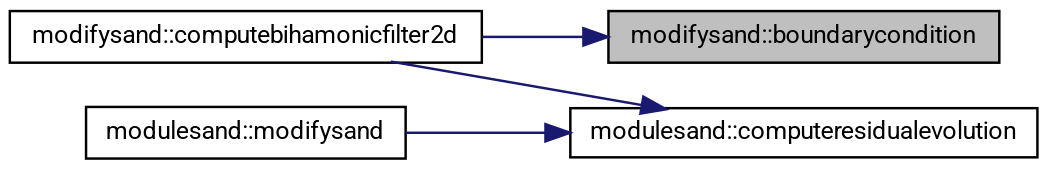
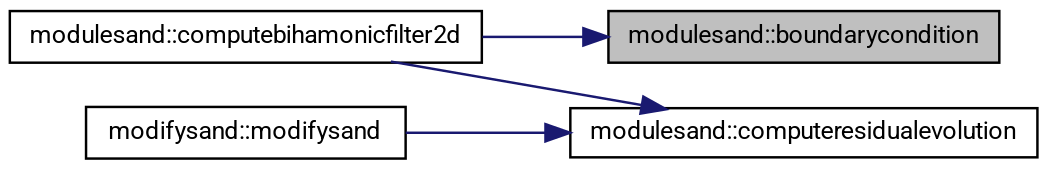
(246, 37) -> (246, 37)
(804, 37) -> (804, 37)
(246, 133) -> (246, 133)
